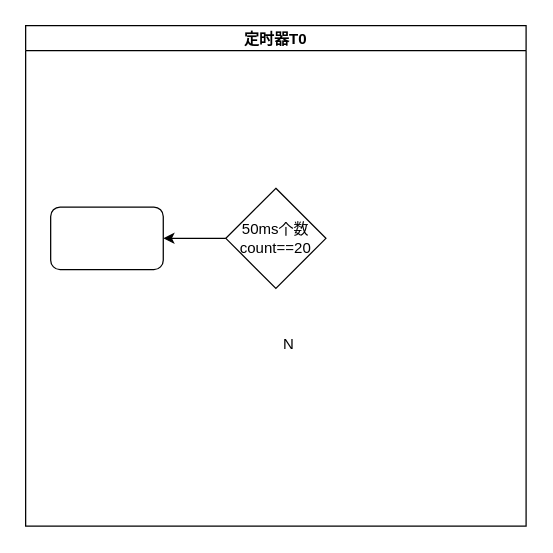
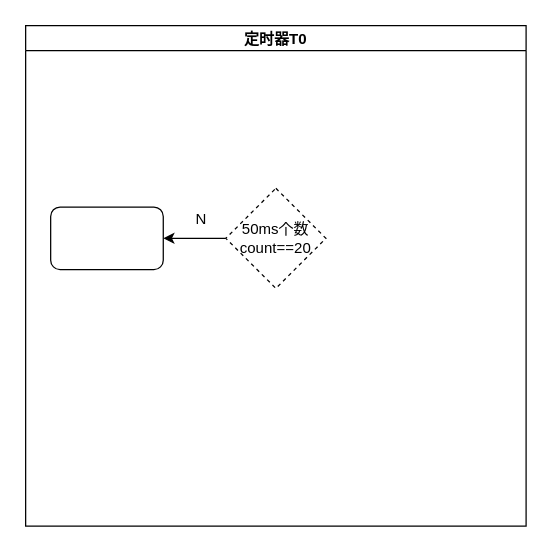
(276, 238) -> (276, 238)
(288, 344) -> (201, 219)
